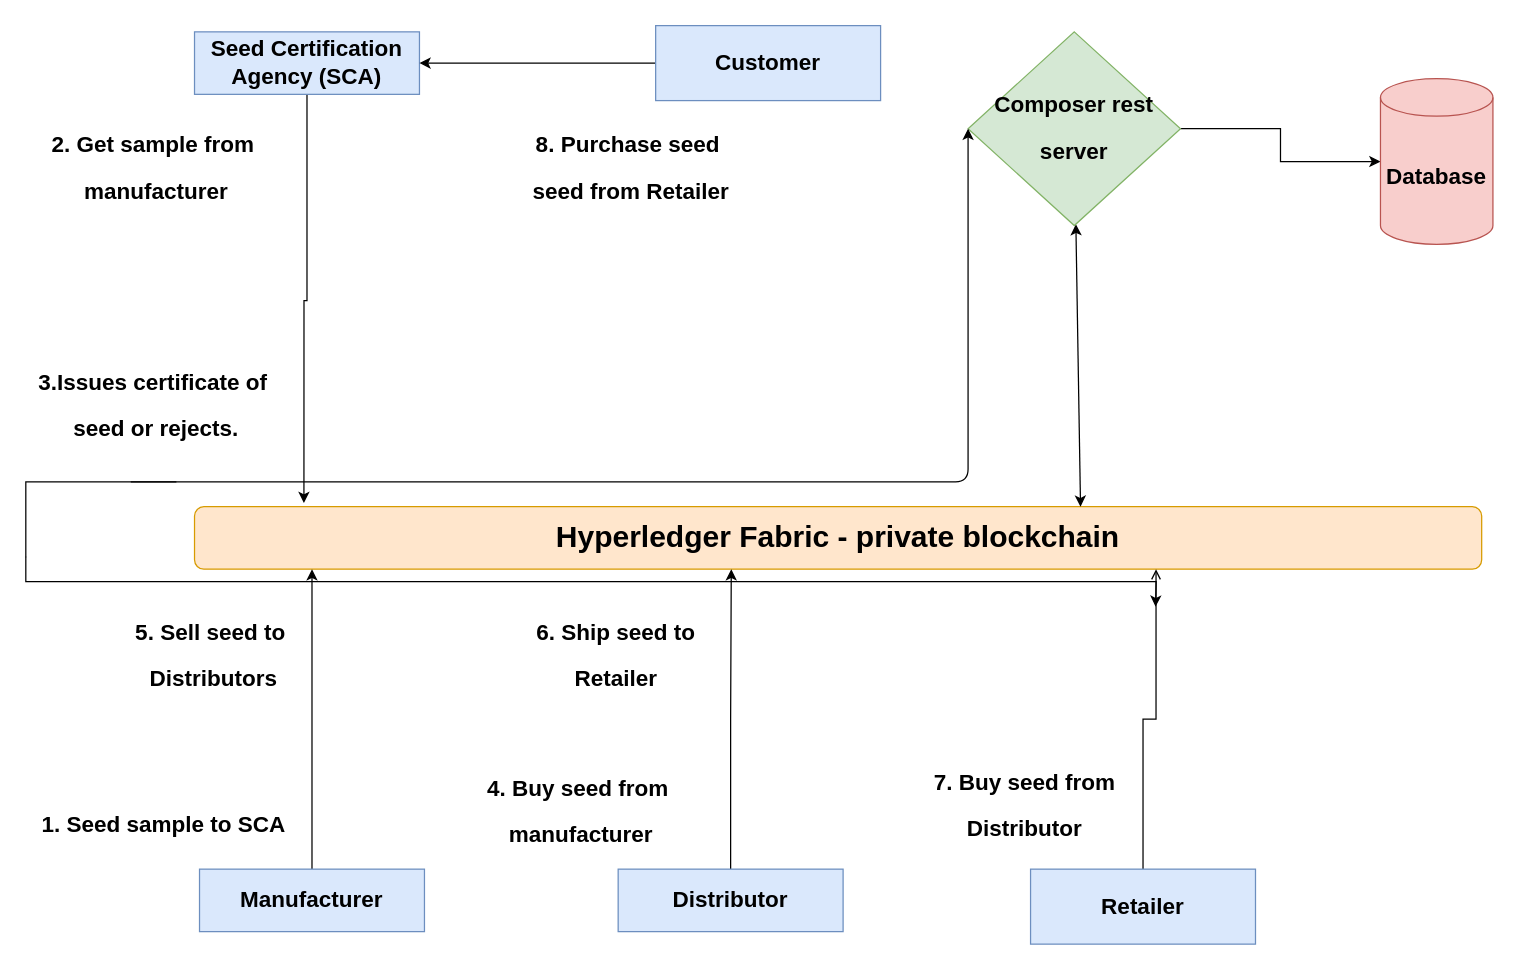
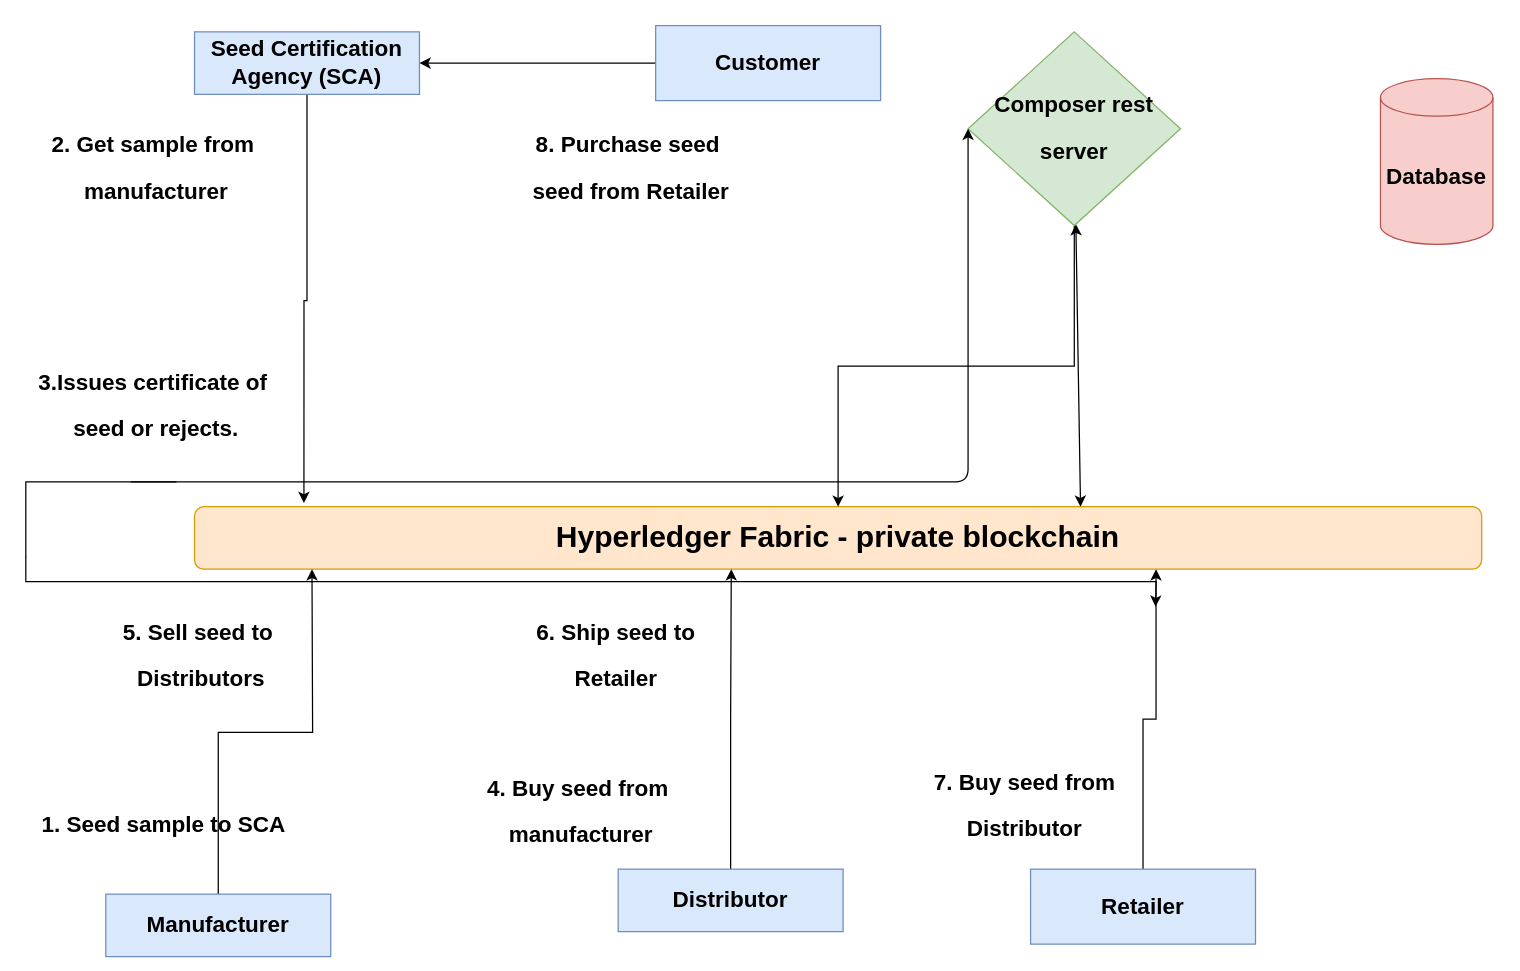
(1281, 141) -> (940, 366)
(1156, 576) -> (1156, 578)
(213, 657) -> (201, 657)
(312, 901) -> (218, 926)
